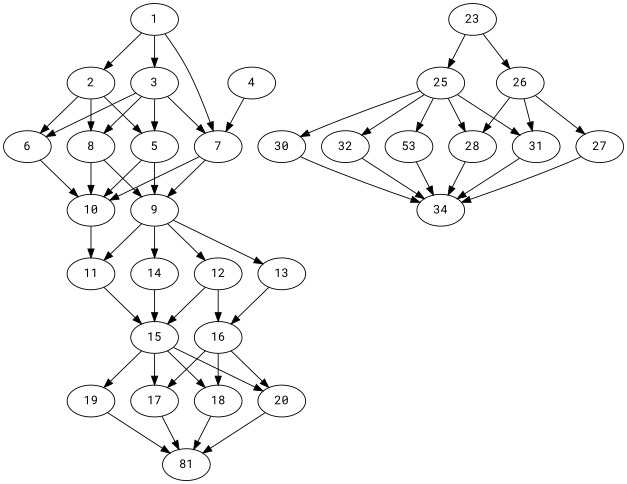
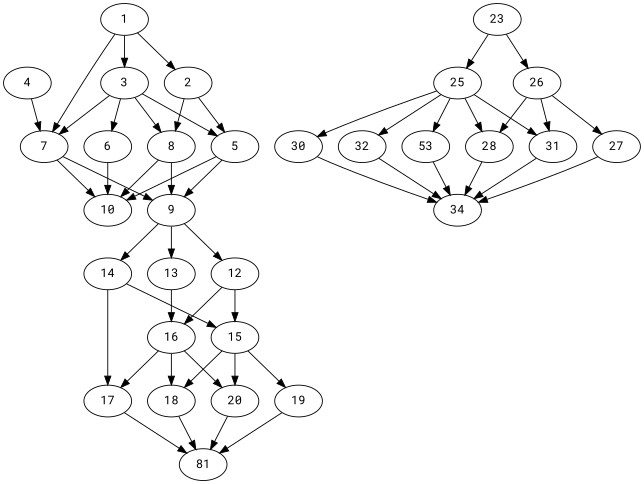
(62, 112) -> none
(91, 274) -> none
(155, 365) -> (108, 333)
